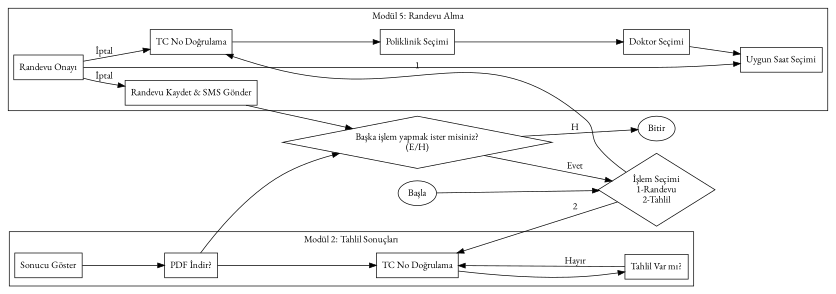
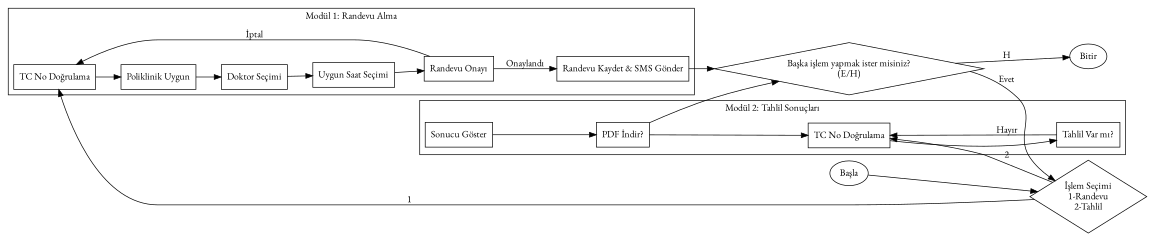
(418, 16) -> (351, 16)
(417, 42) -> (158, 77)
(408, 67) -> (406, 72)
(104, 76) -> (525, 64)
